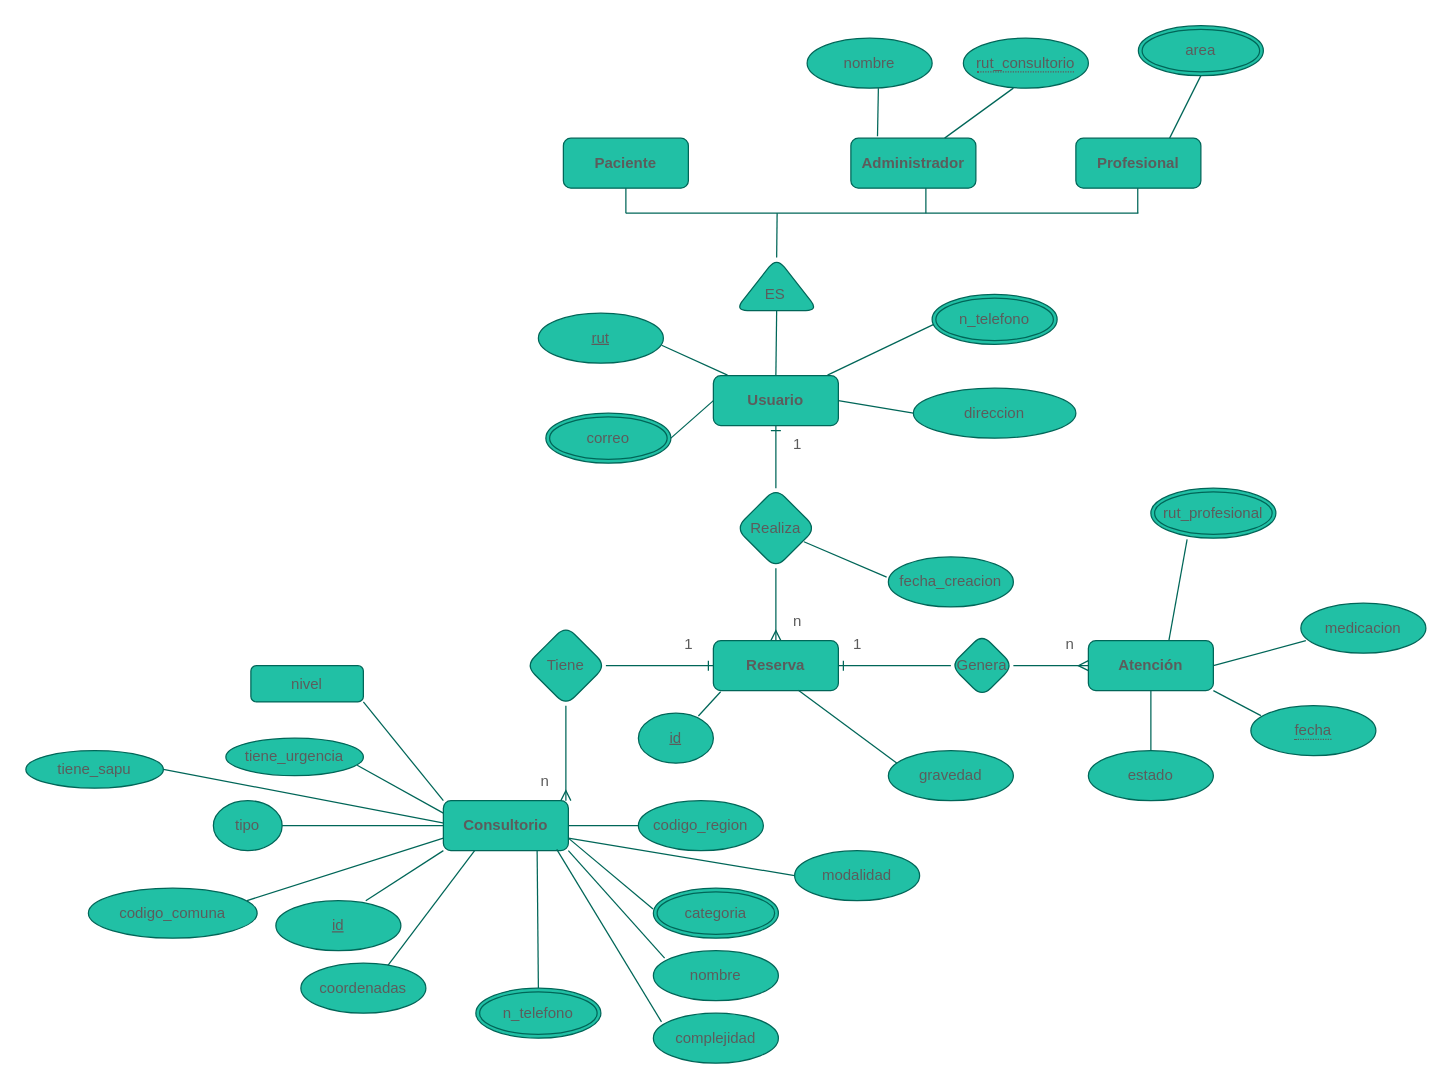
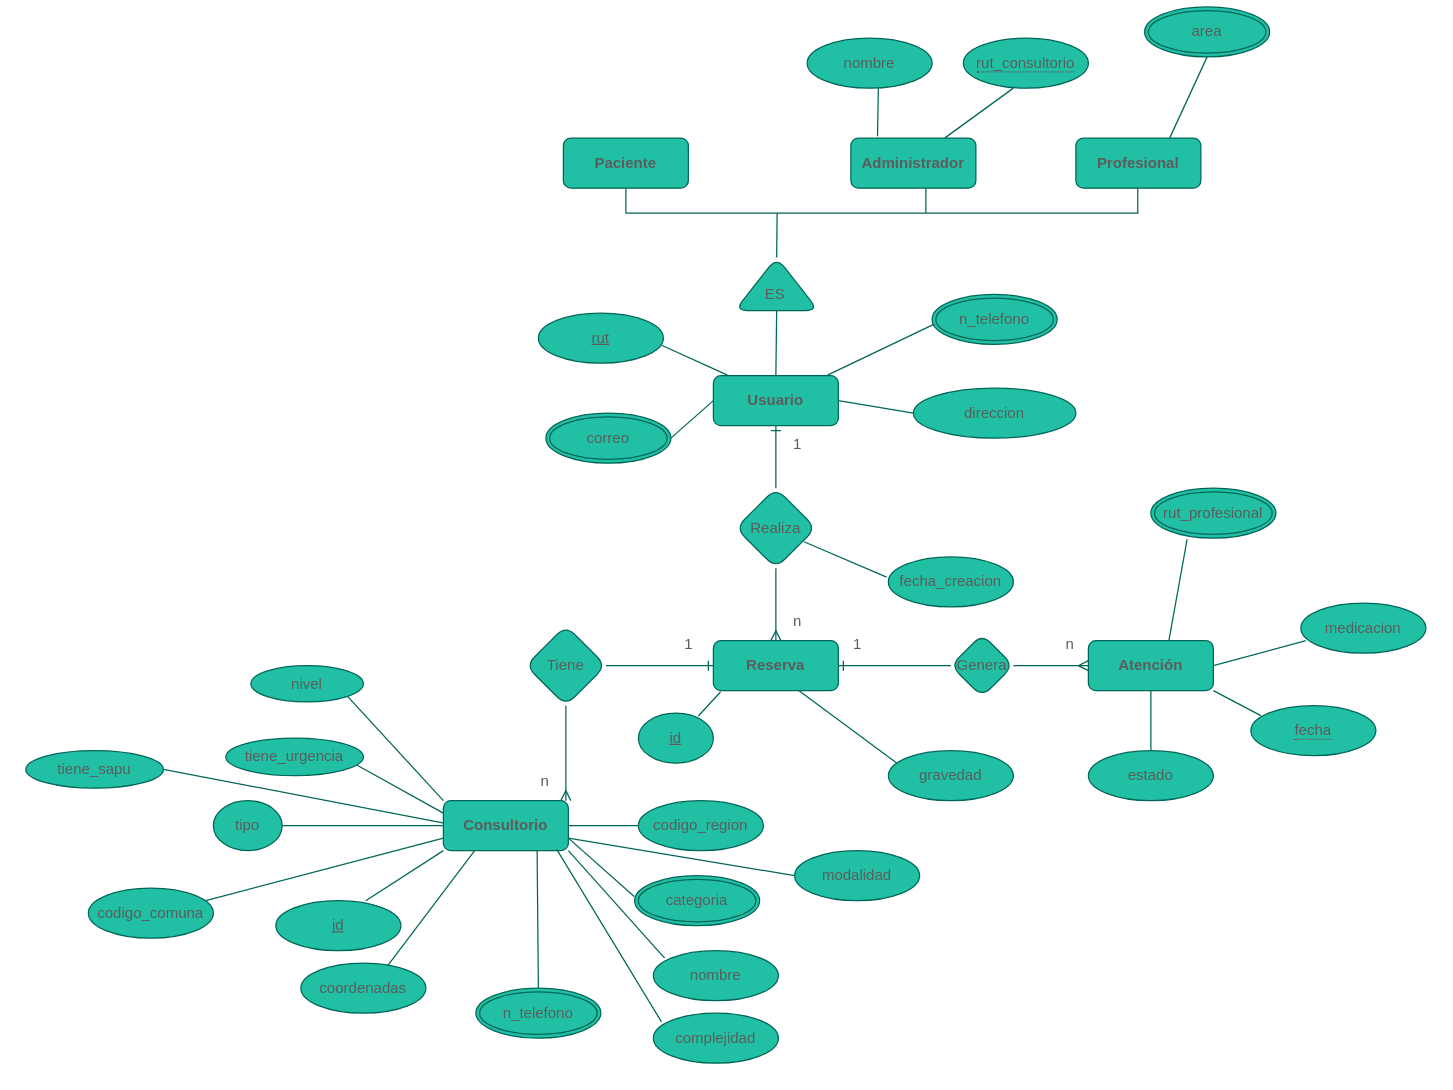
(1201, 51) -> (1207, 32)
(307, 684) -> (307, 684)
(173, 913) -> (151, 913)
(716, 913) -> (697, 901)
